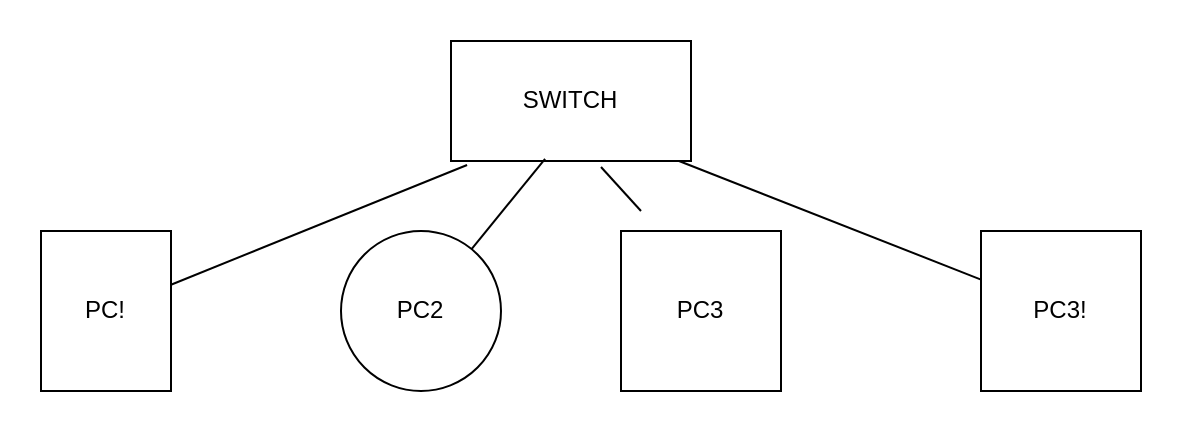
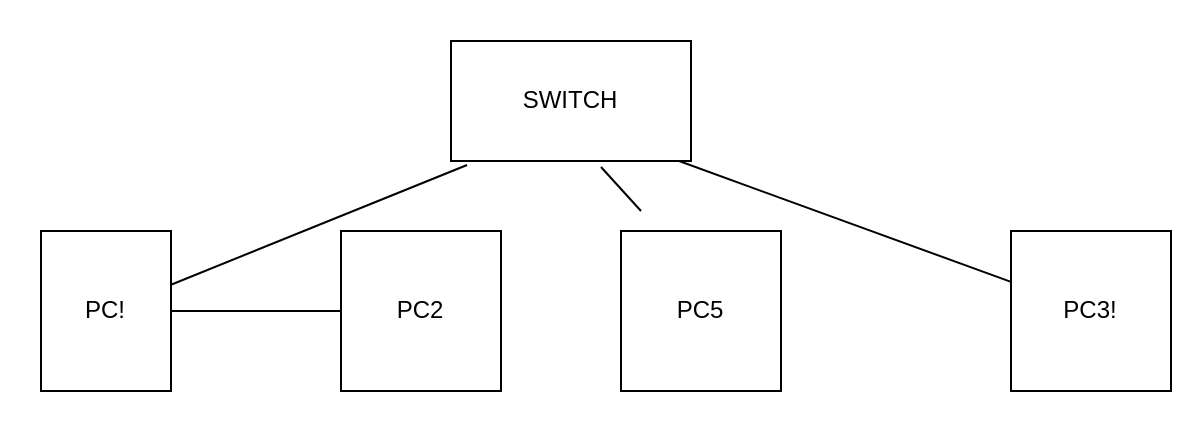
(508, 204) -> (256, 311)
(421, 311) -> (421, 311)
(701, 311) -> (701, 311)
(1061, 311) -> (1091, 311)
